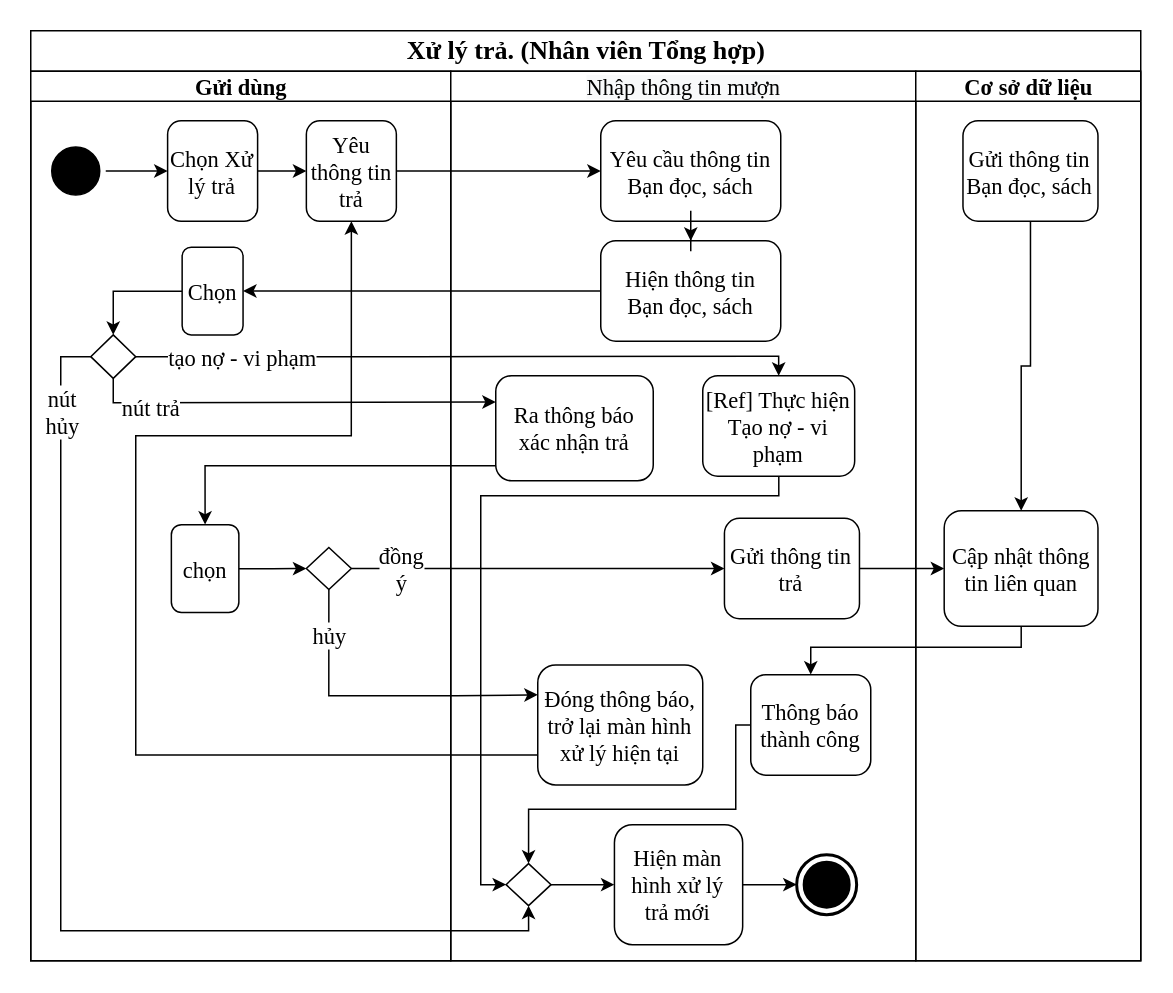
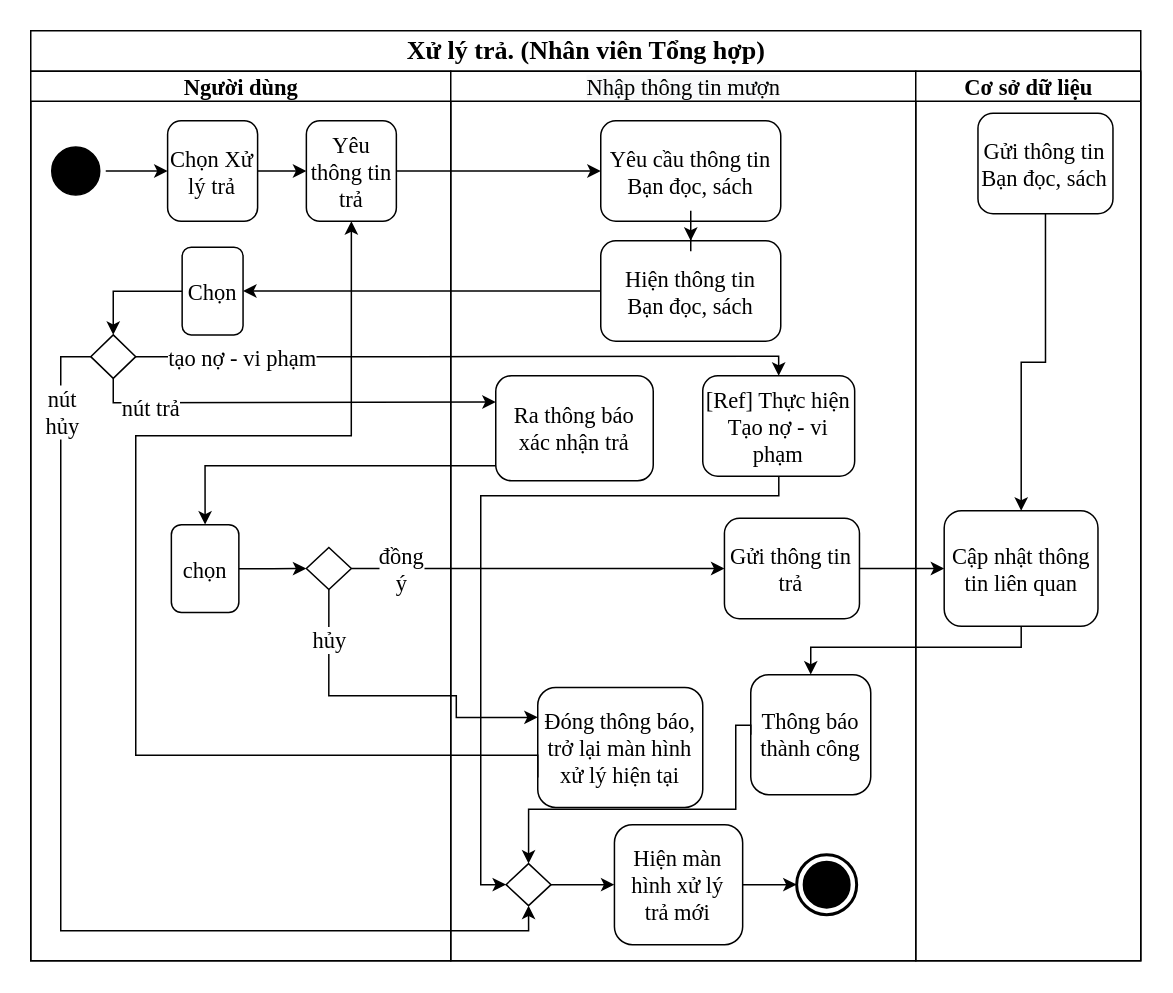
(242, 86) -> (242, 86)
(1030, 171) -> (1045, 164)
(620, 725) -> (620, 747)
(811, 725) -> (811, 735)
